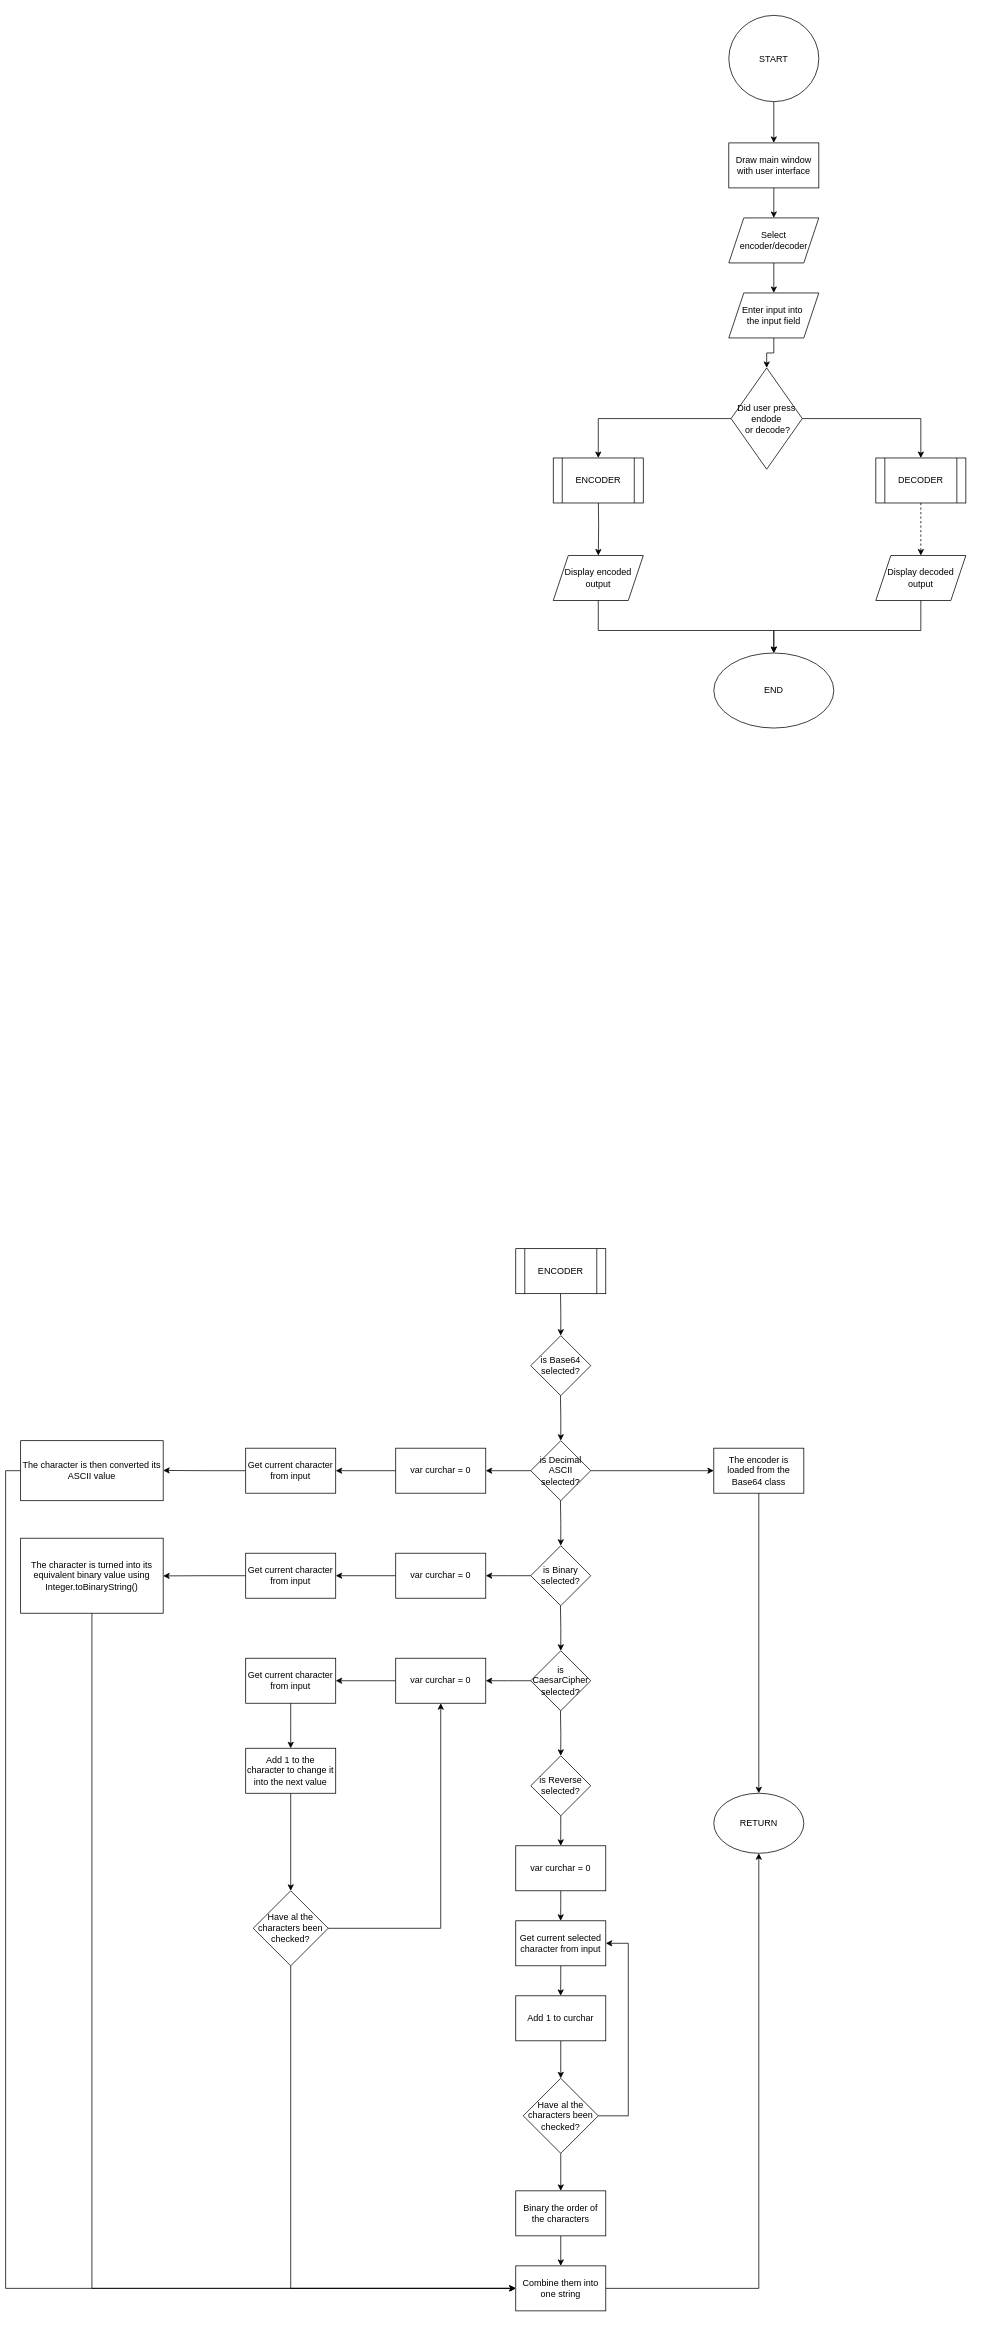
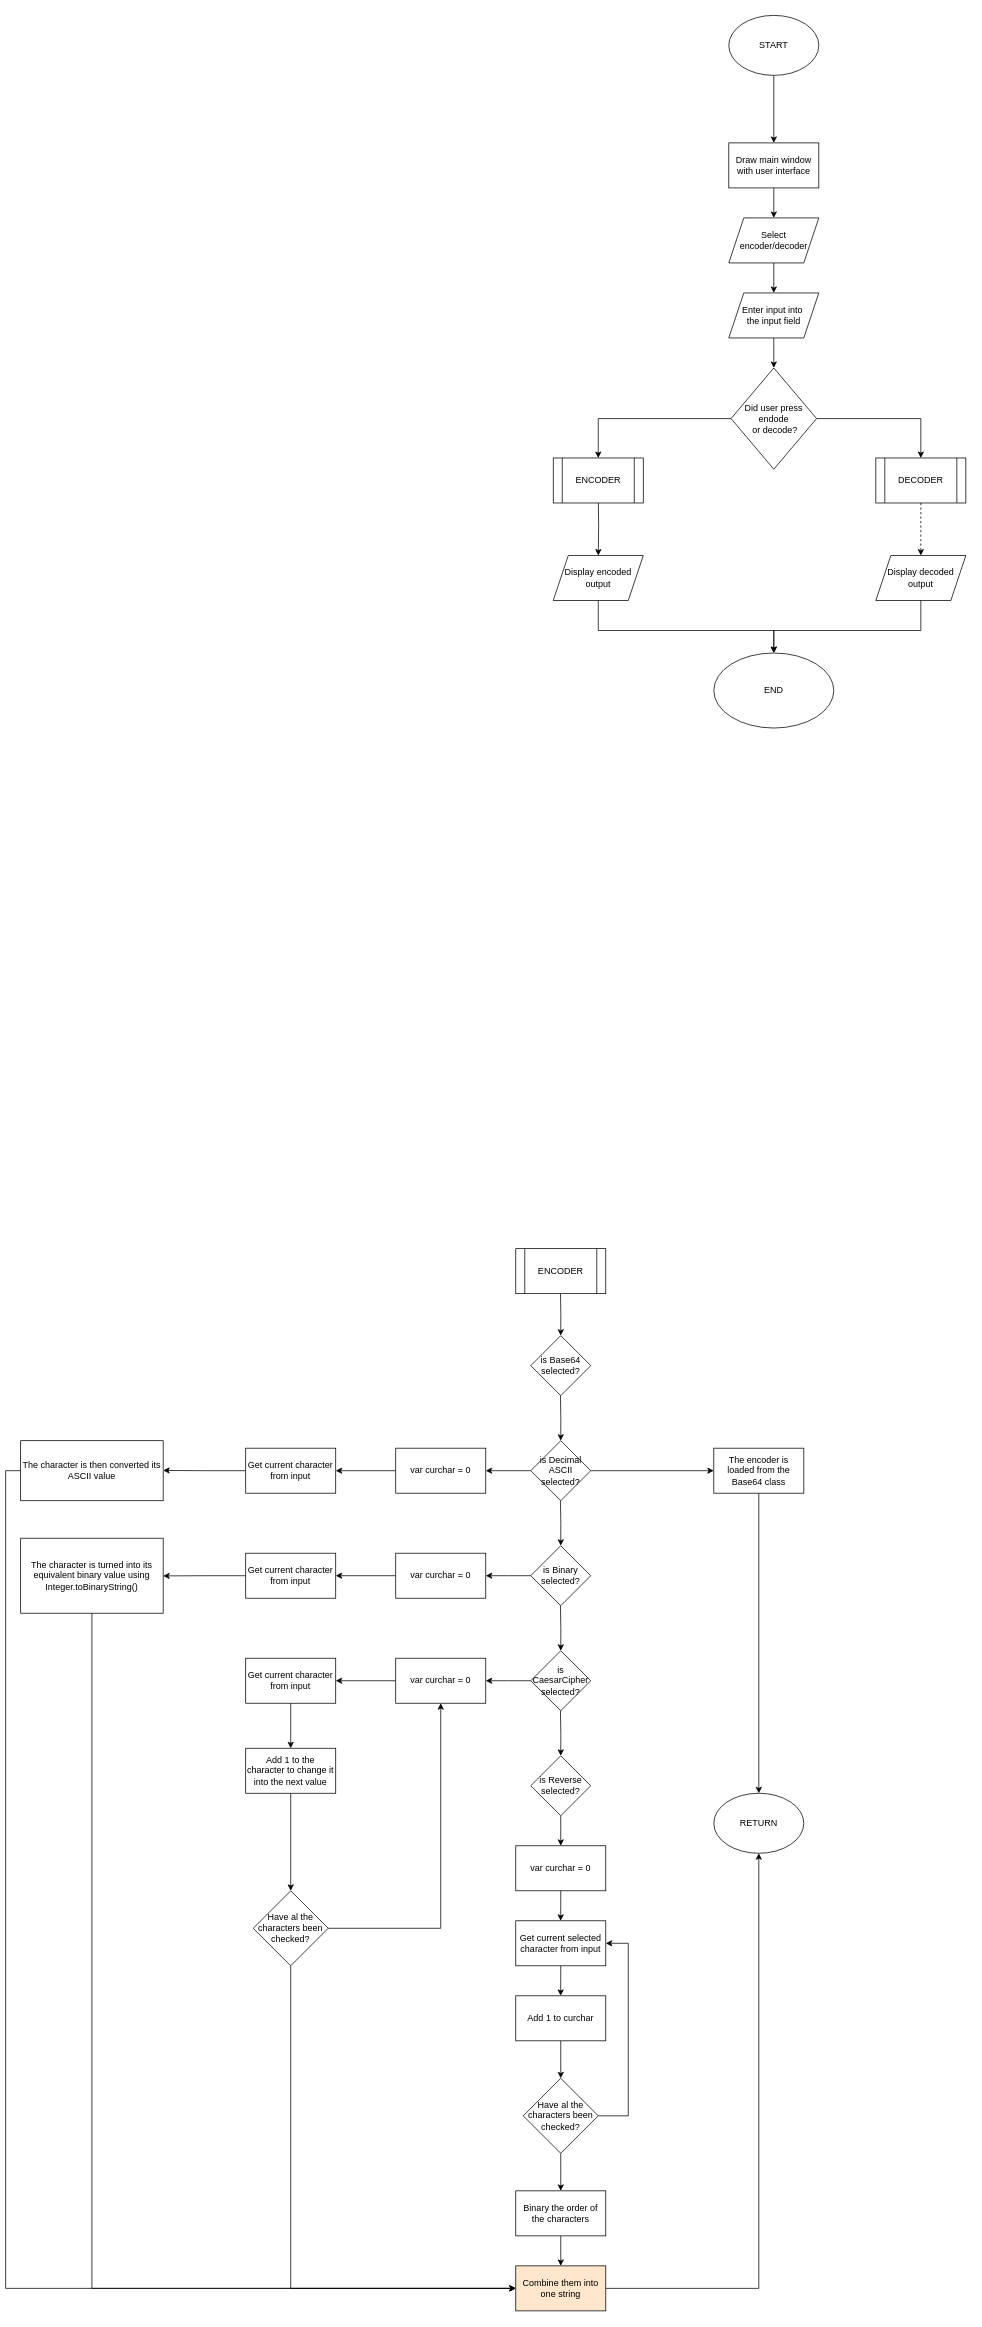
(774, 59) -> (774, 45)
(767, 419) -> (774, 419)
(561, 2288) -> (561, 2288)
